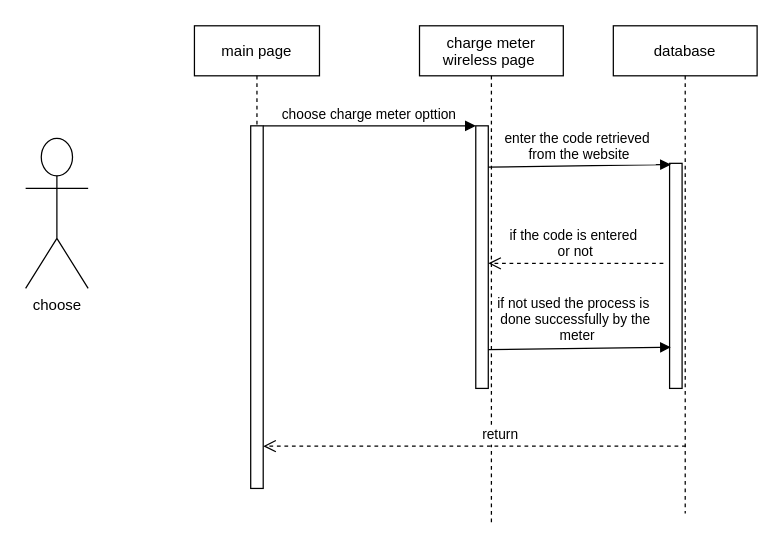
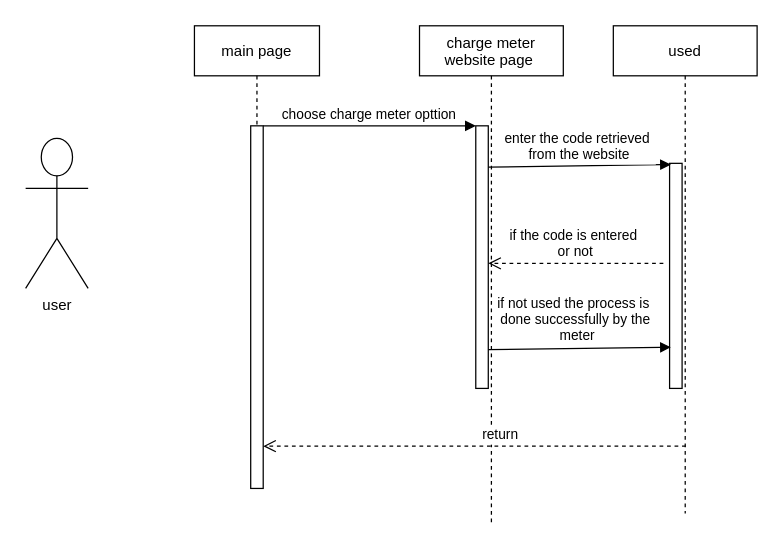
(491, 43) -> (491, 43)
(684, 51) -> (684, 51)
(58, 306) -> (58, 306)
